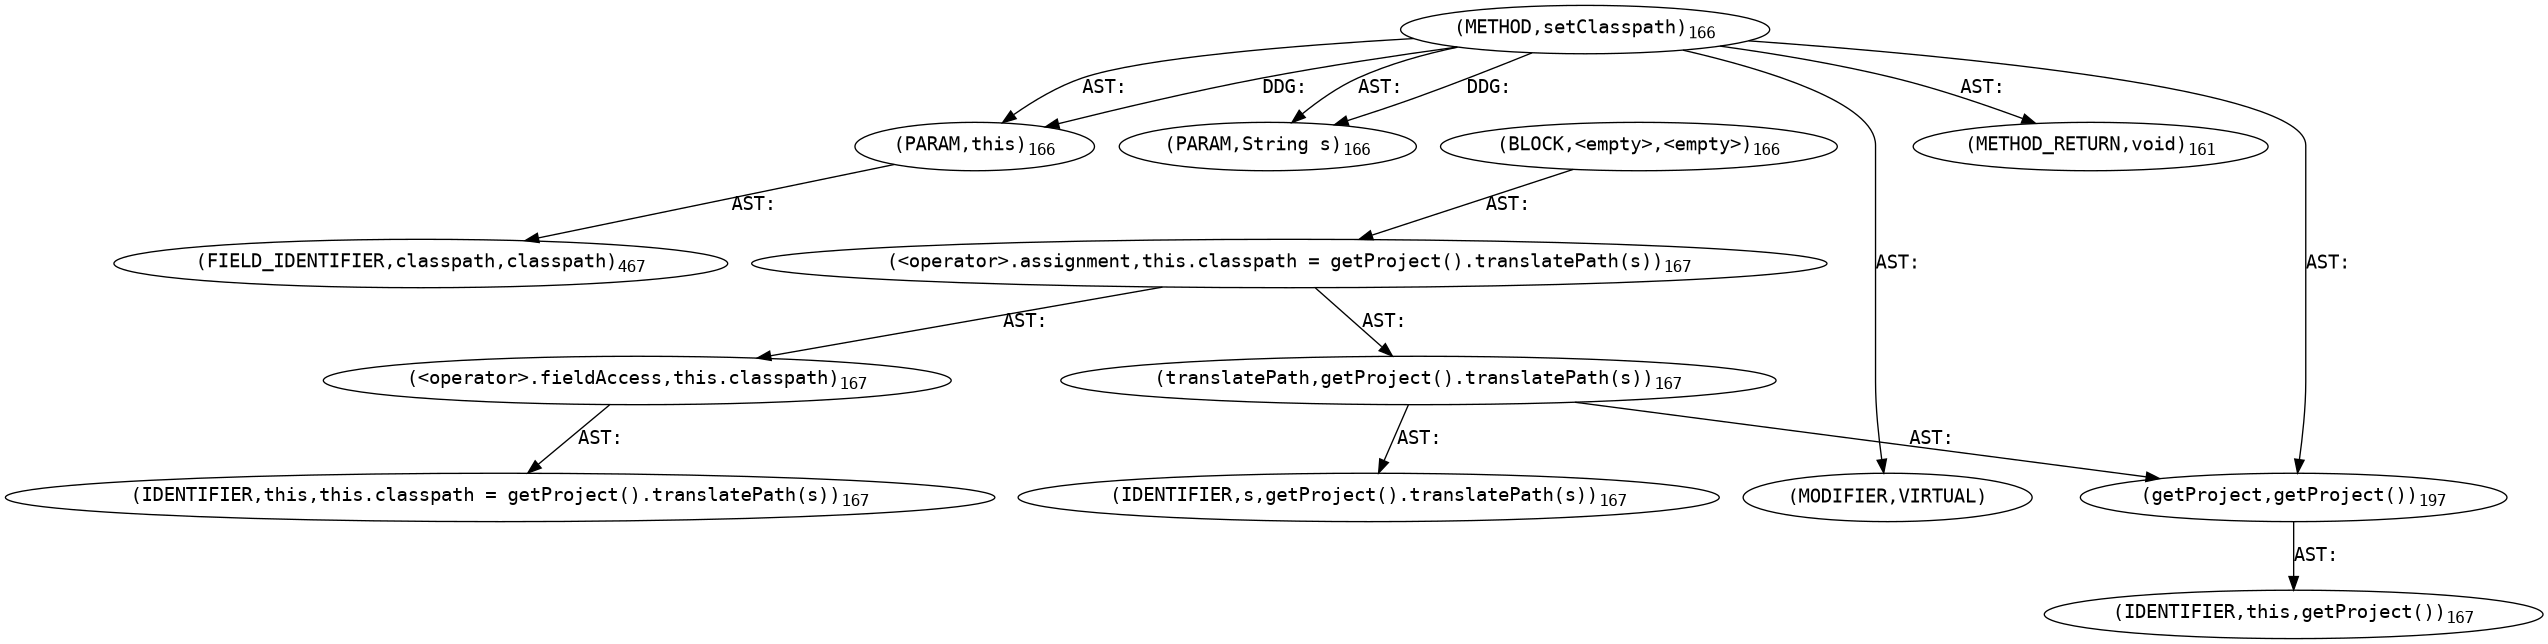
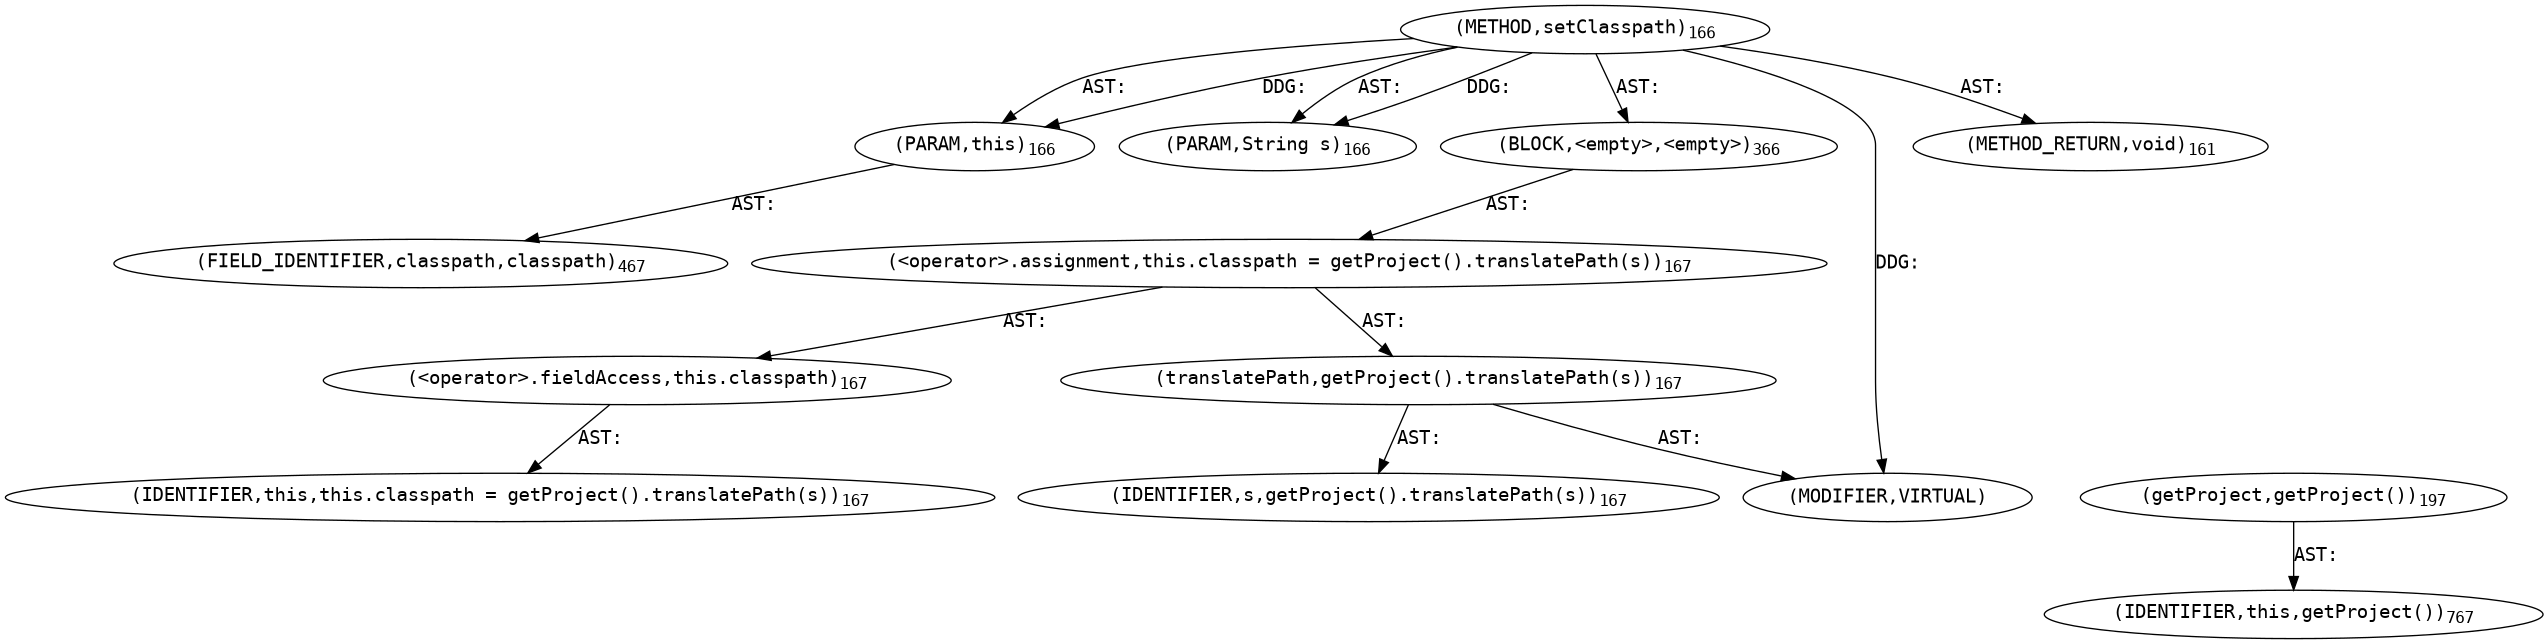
(2190, 93) -> (1609, 82)
(1767, 145) -> (1767, 145)
(1904, 264) -> (1904, 264)
(1860, 440) -> (1636, 444)
(2460, 612) -> (2460, 612)
